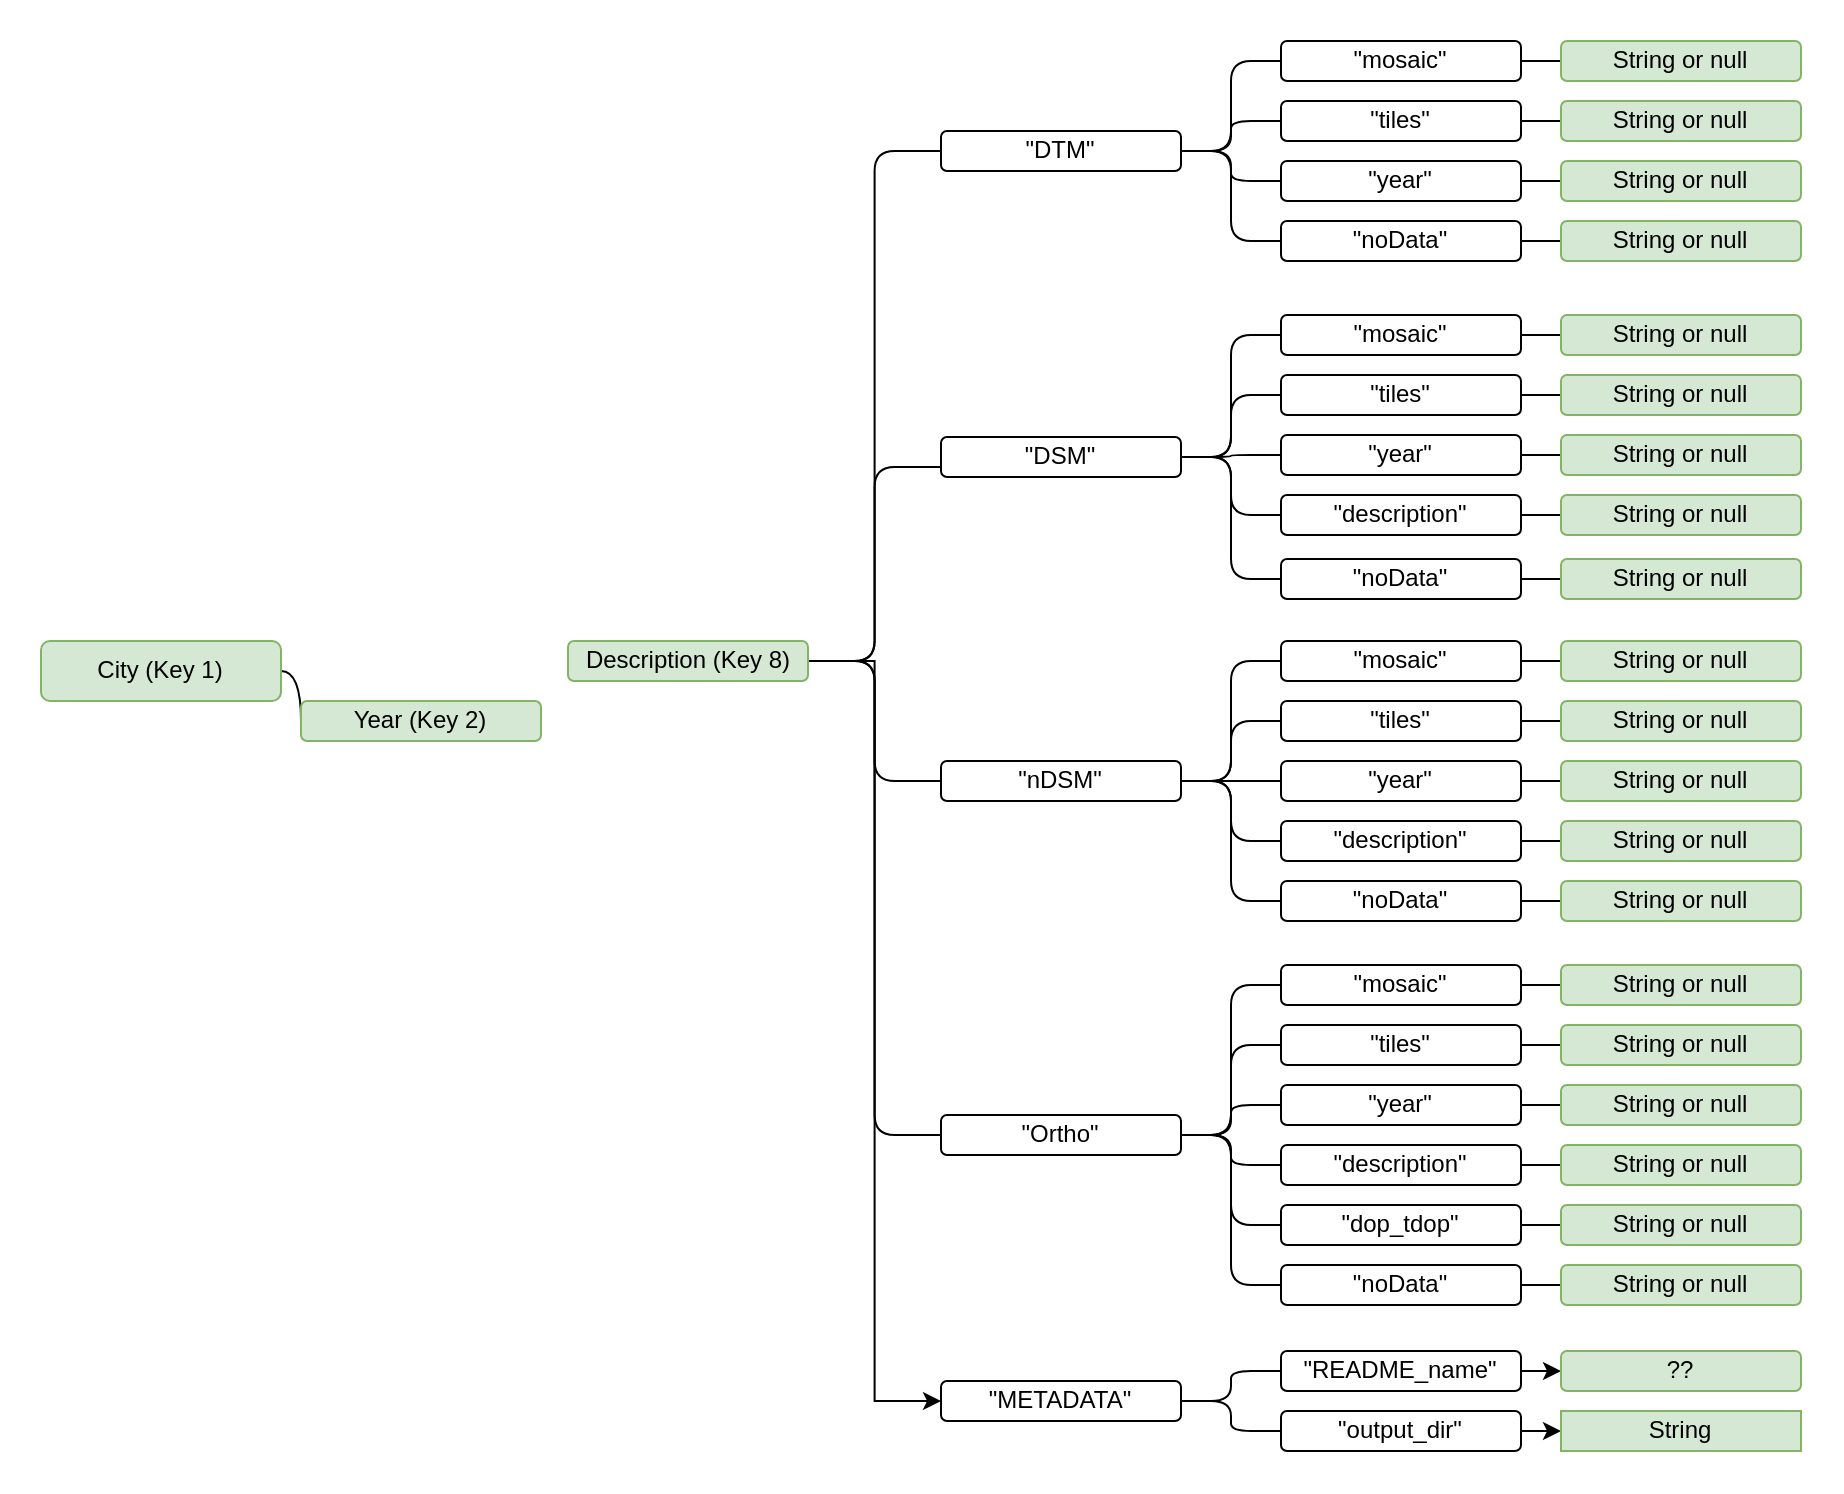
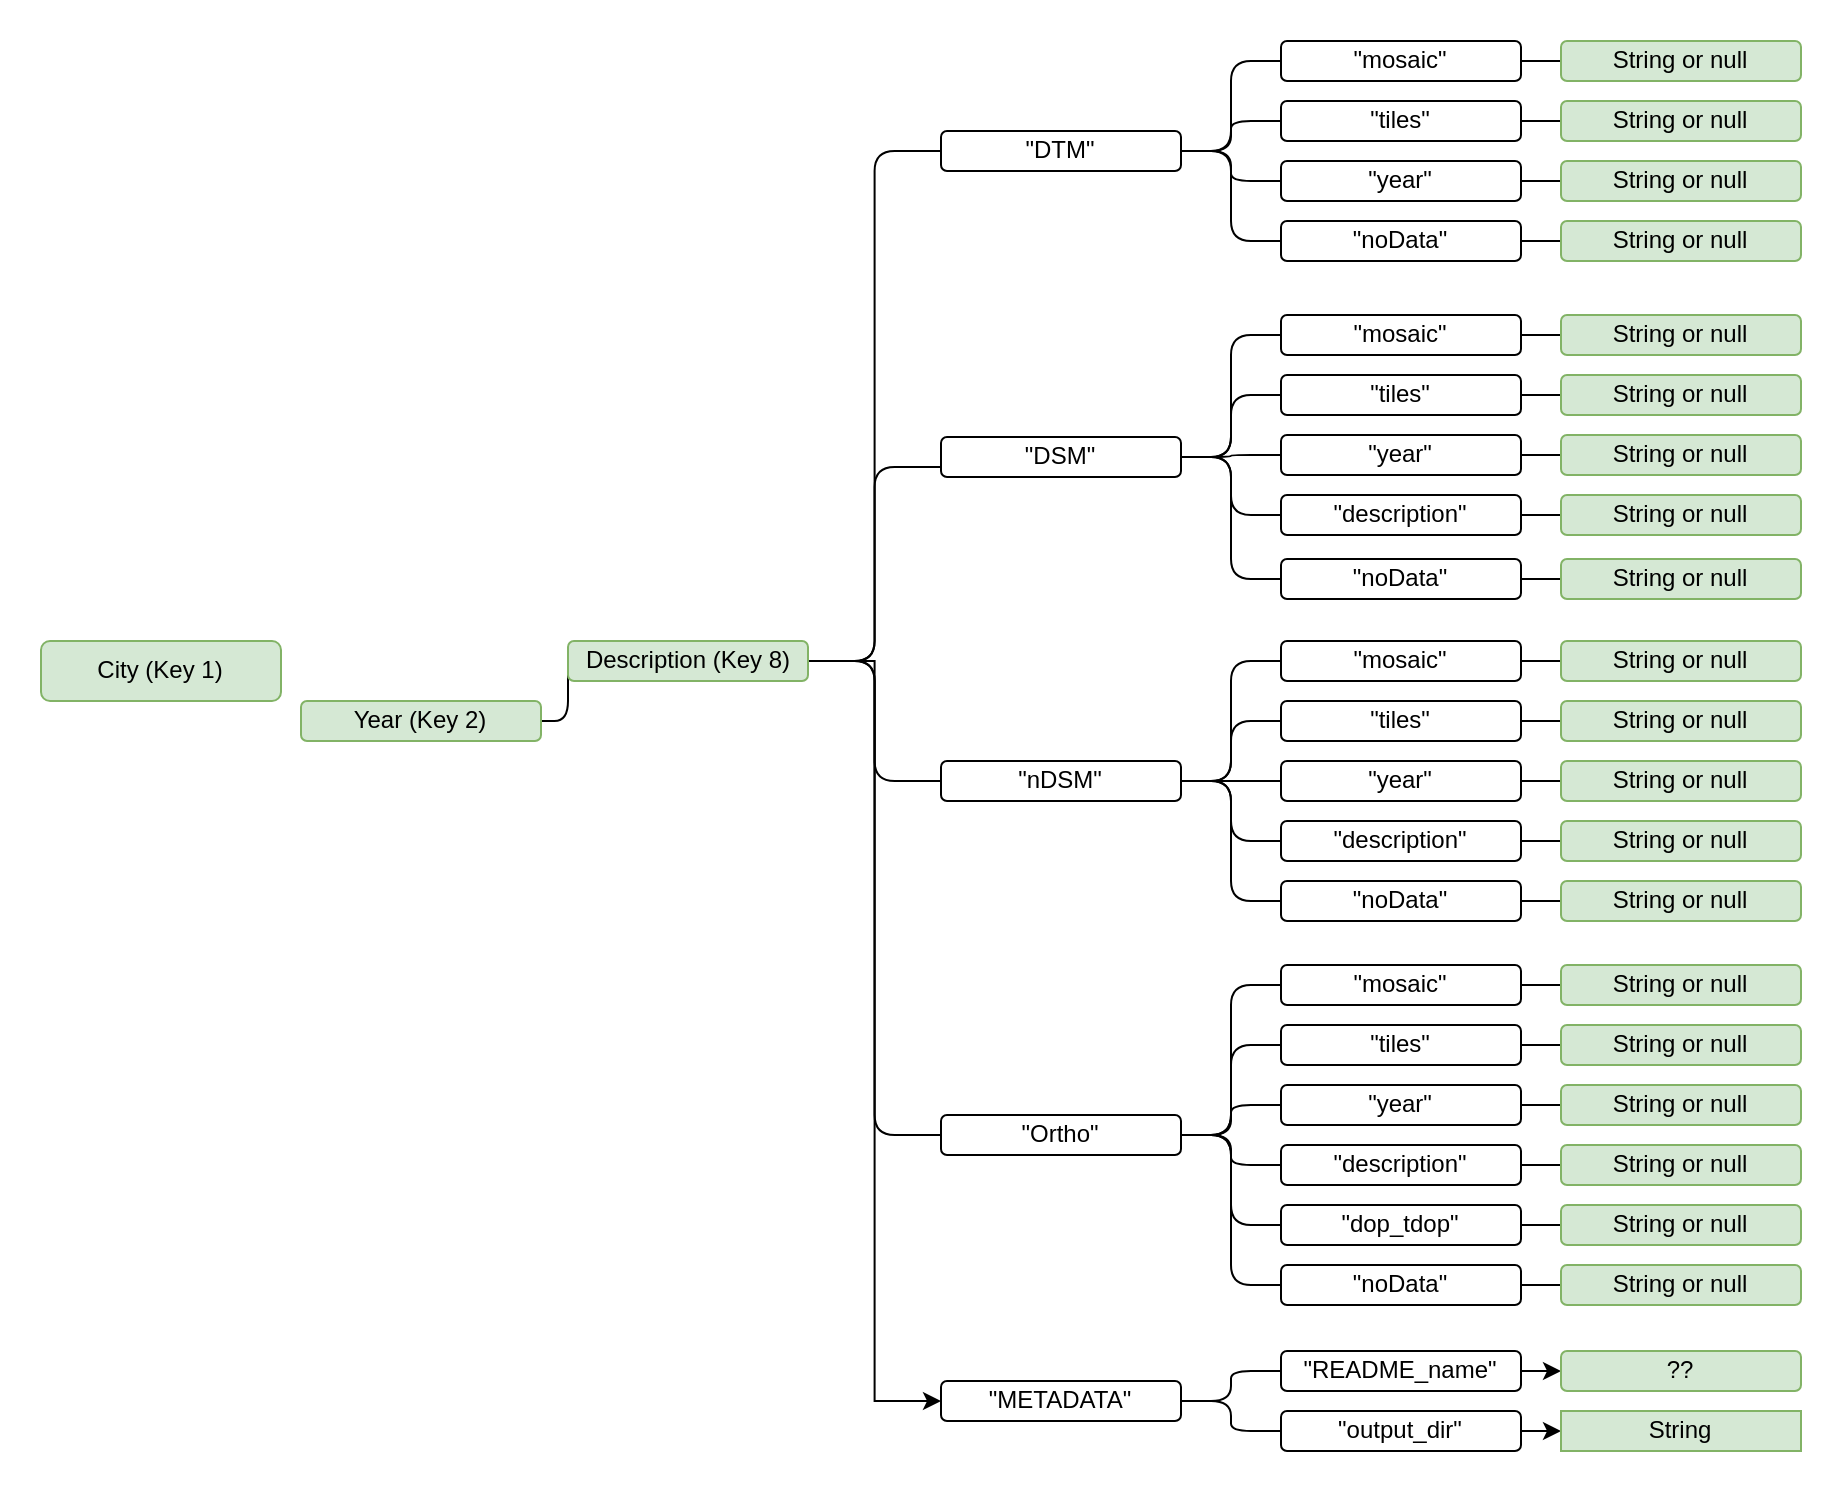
(297, 686) -> none
none -> (567, 708)
